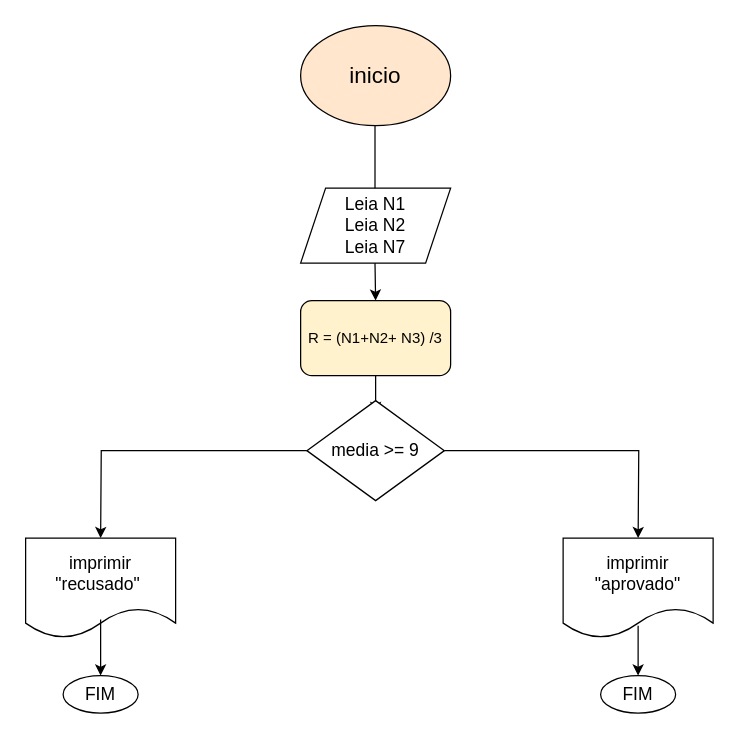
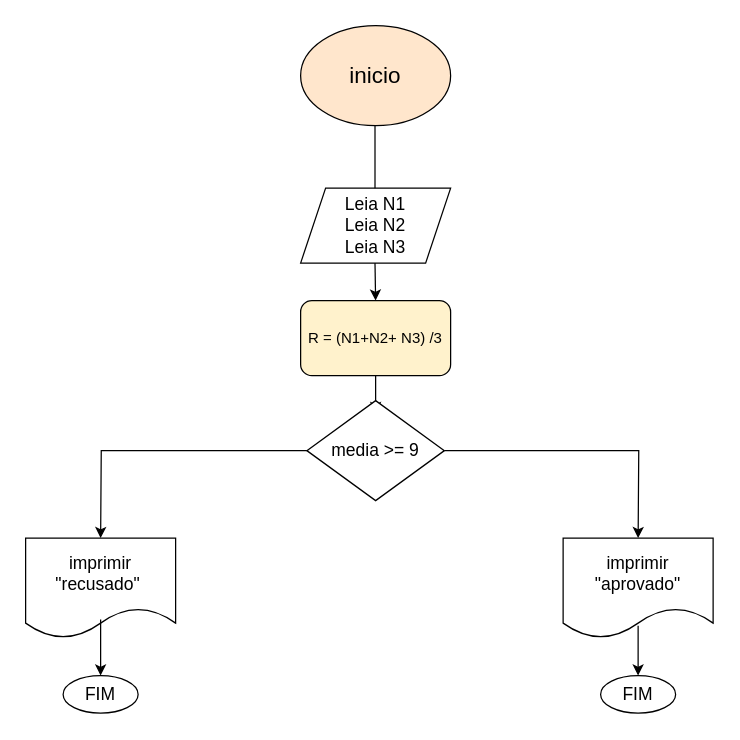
(376, 226) -> (376, 226)
